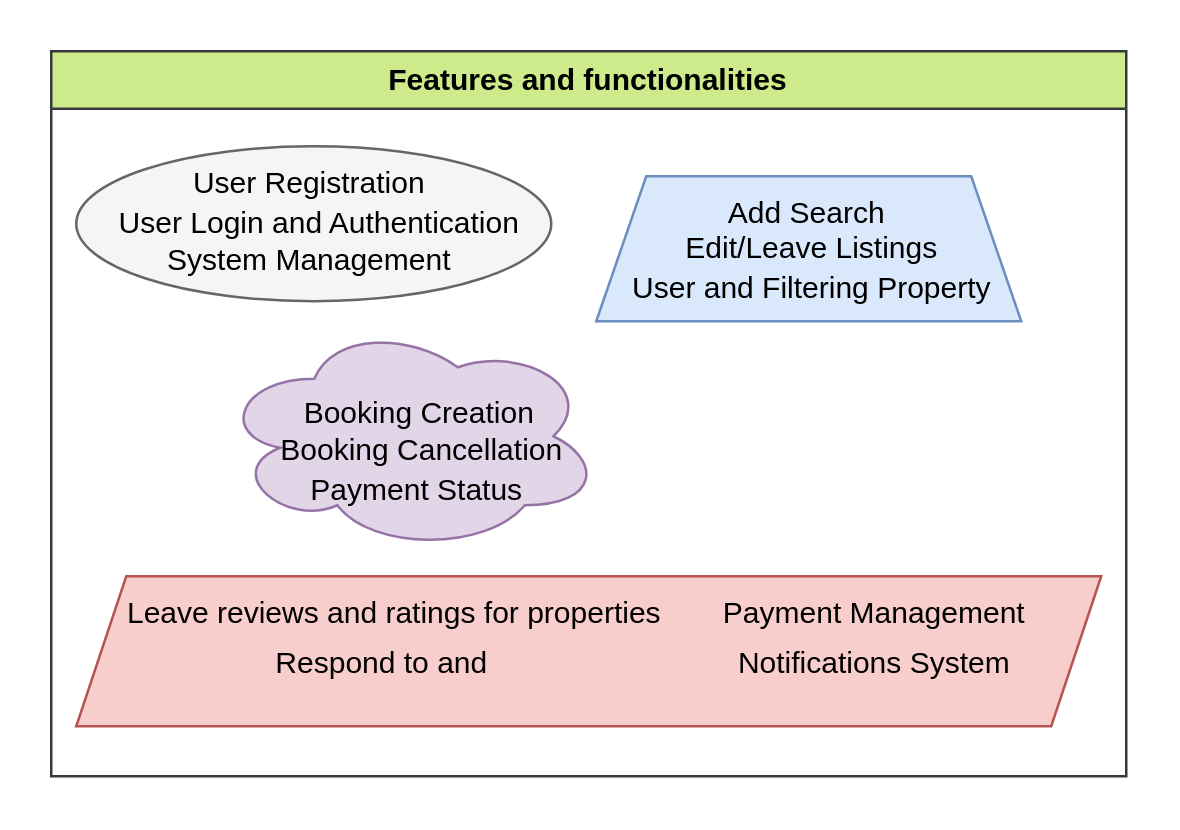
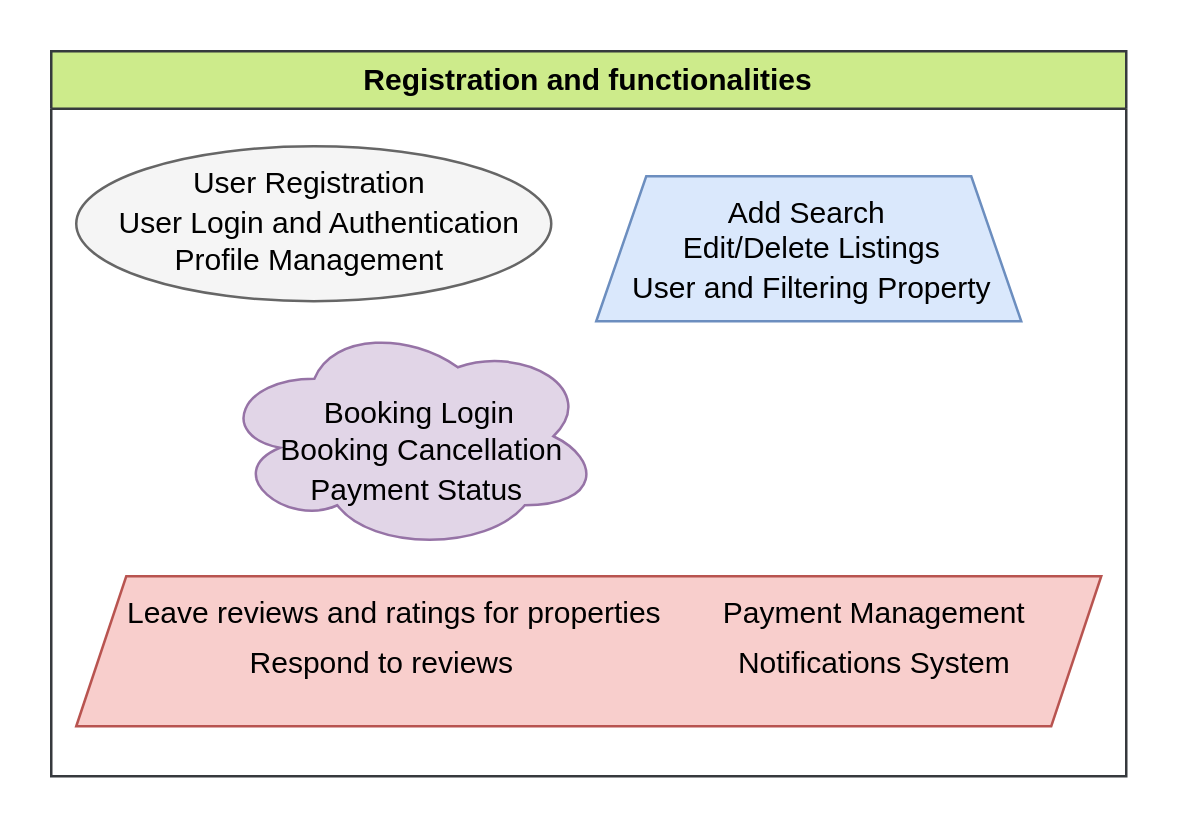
(589, 81) -> (589, 81)
(813, 249) -> (813, 249)
(310, 261) -> (310, 261)
(420, 414) -> (420, 414)
(383, 664) -> (383, 664)
